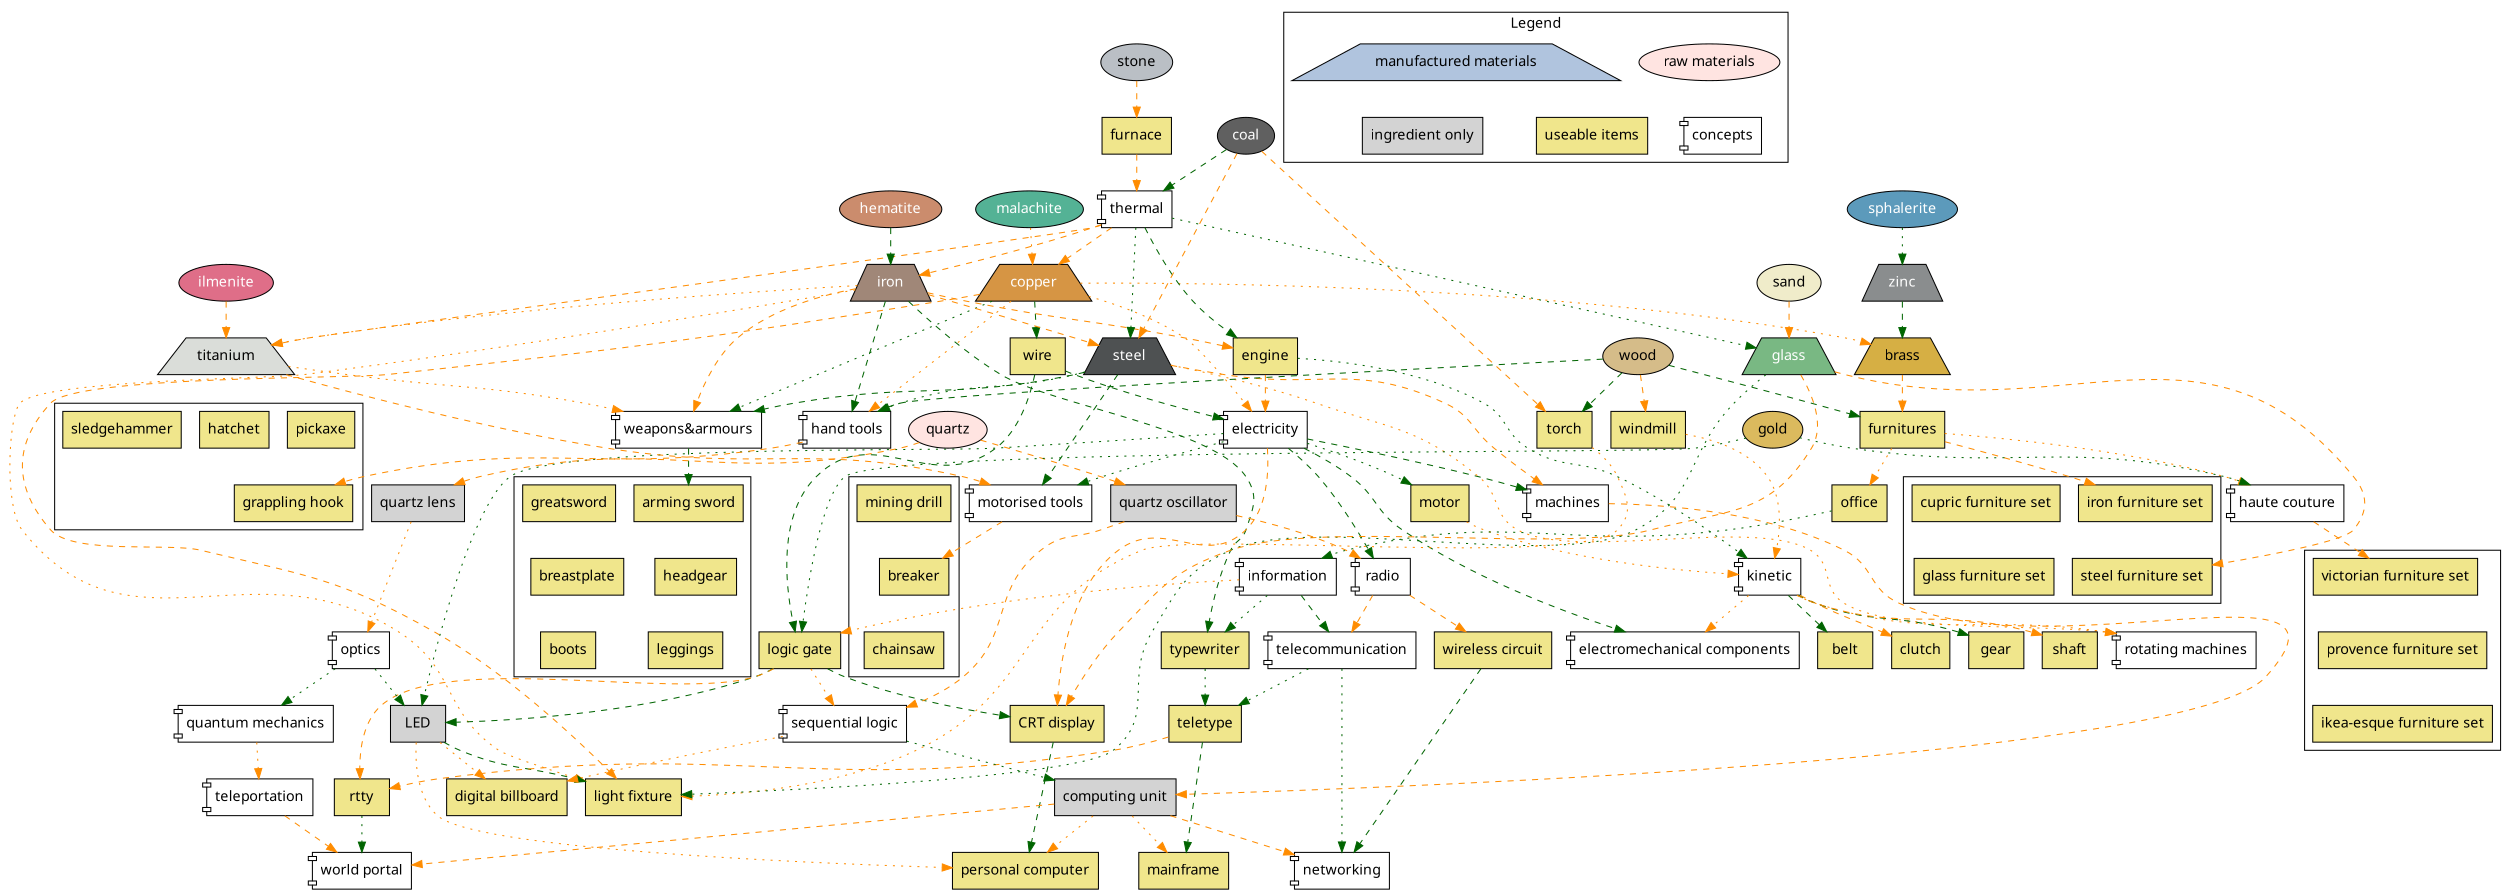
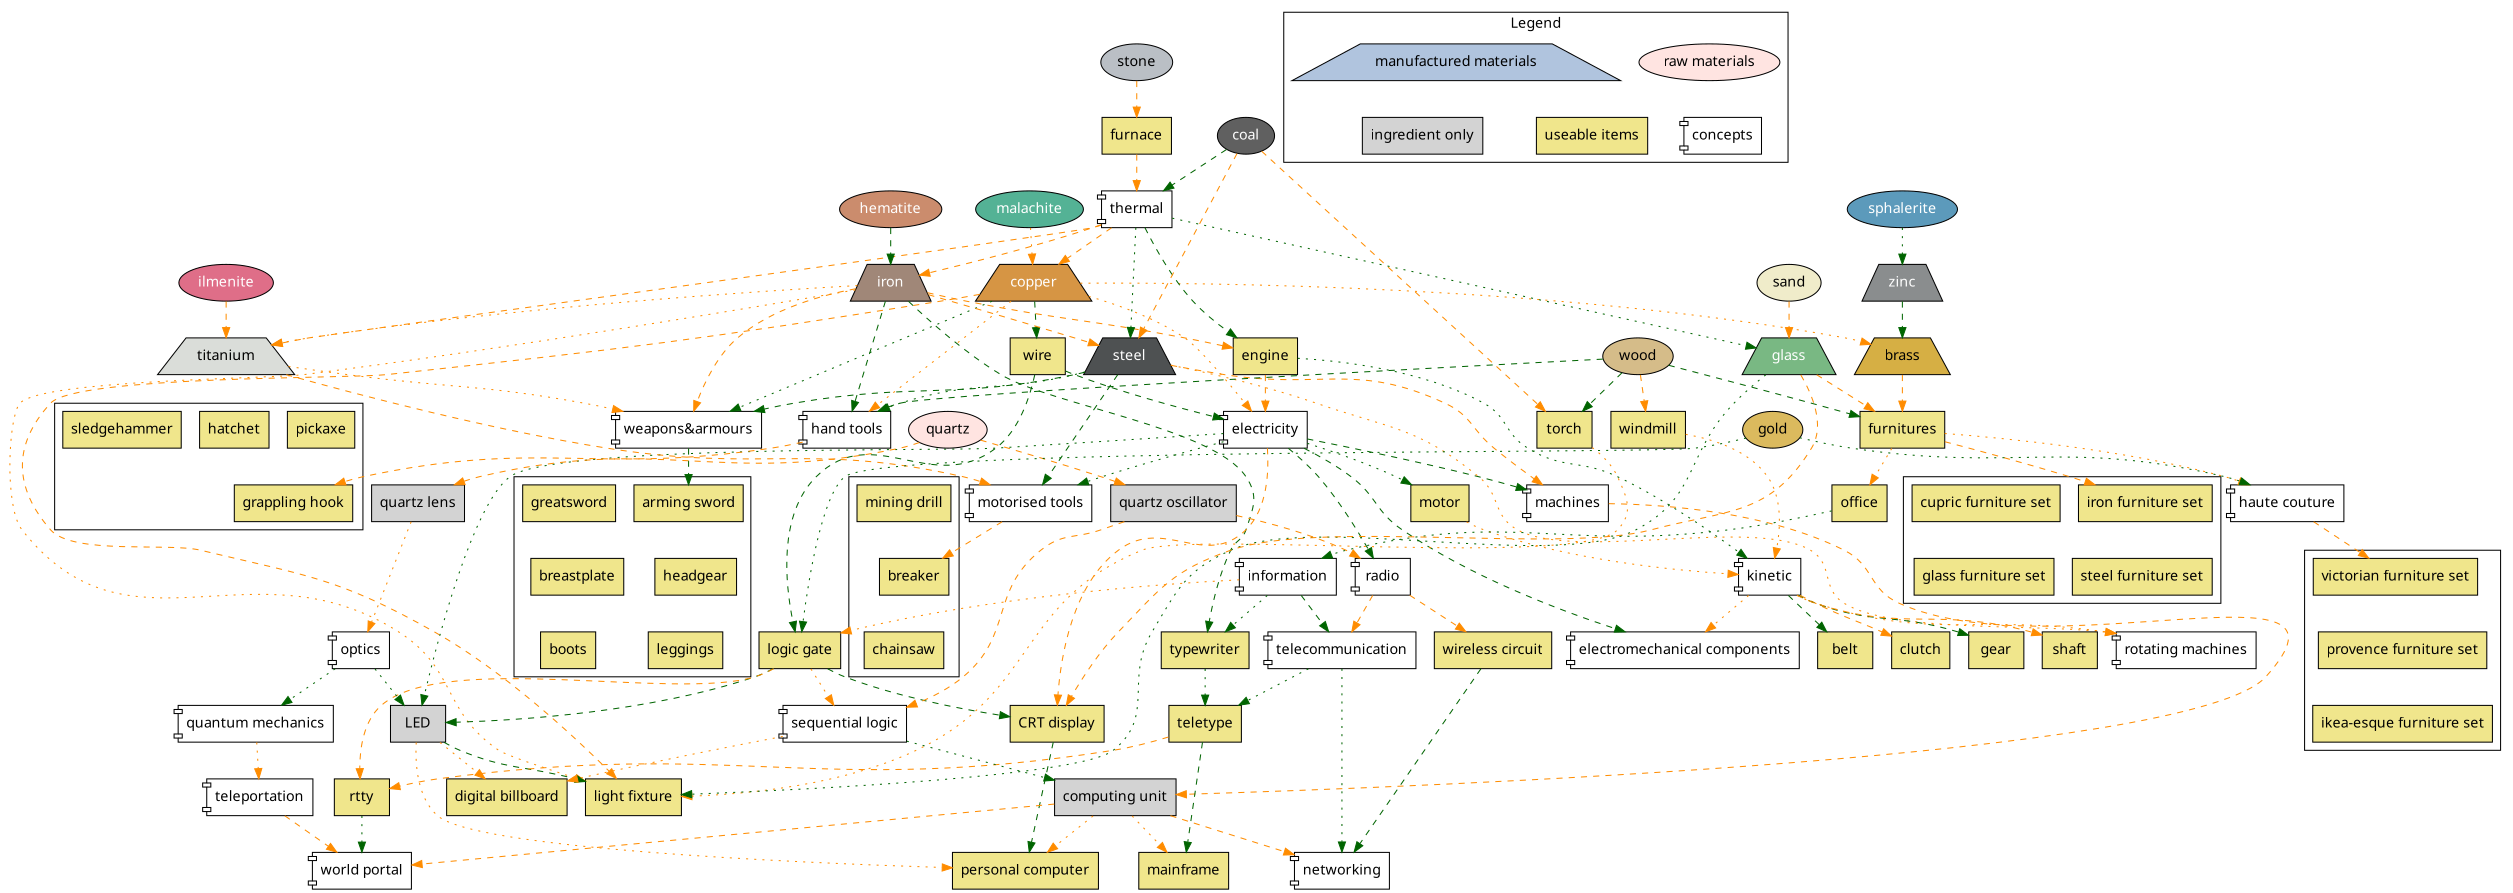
(2205, 385) -> (1841, 390)
